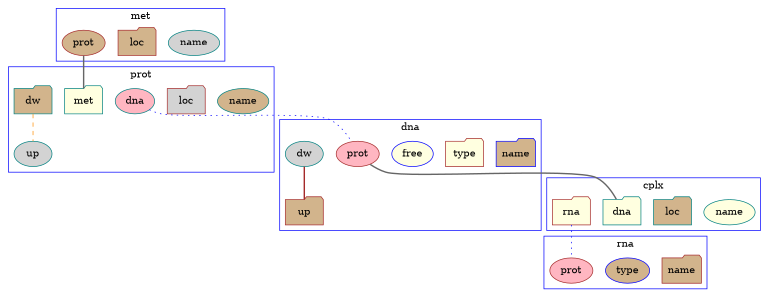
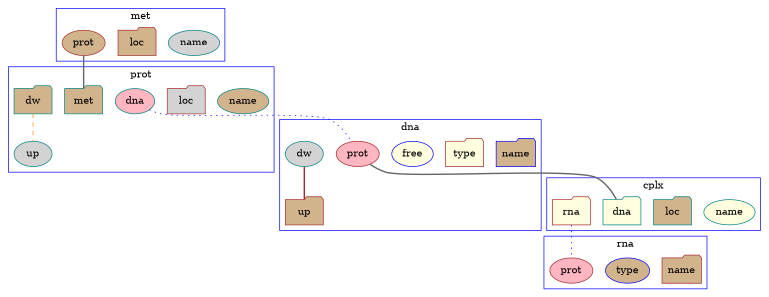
(84, 101) -> (84, 101)
